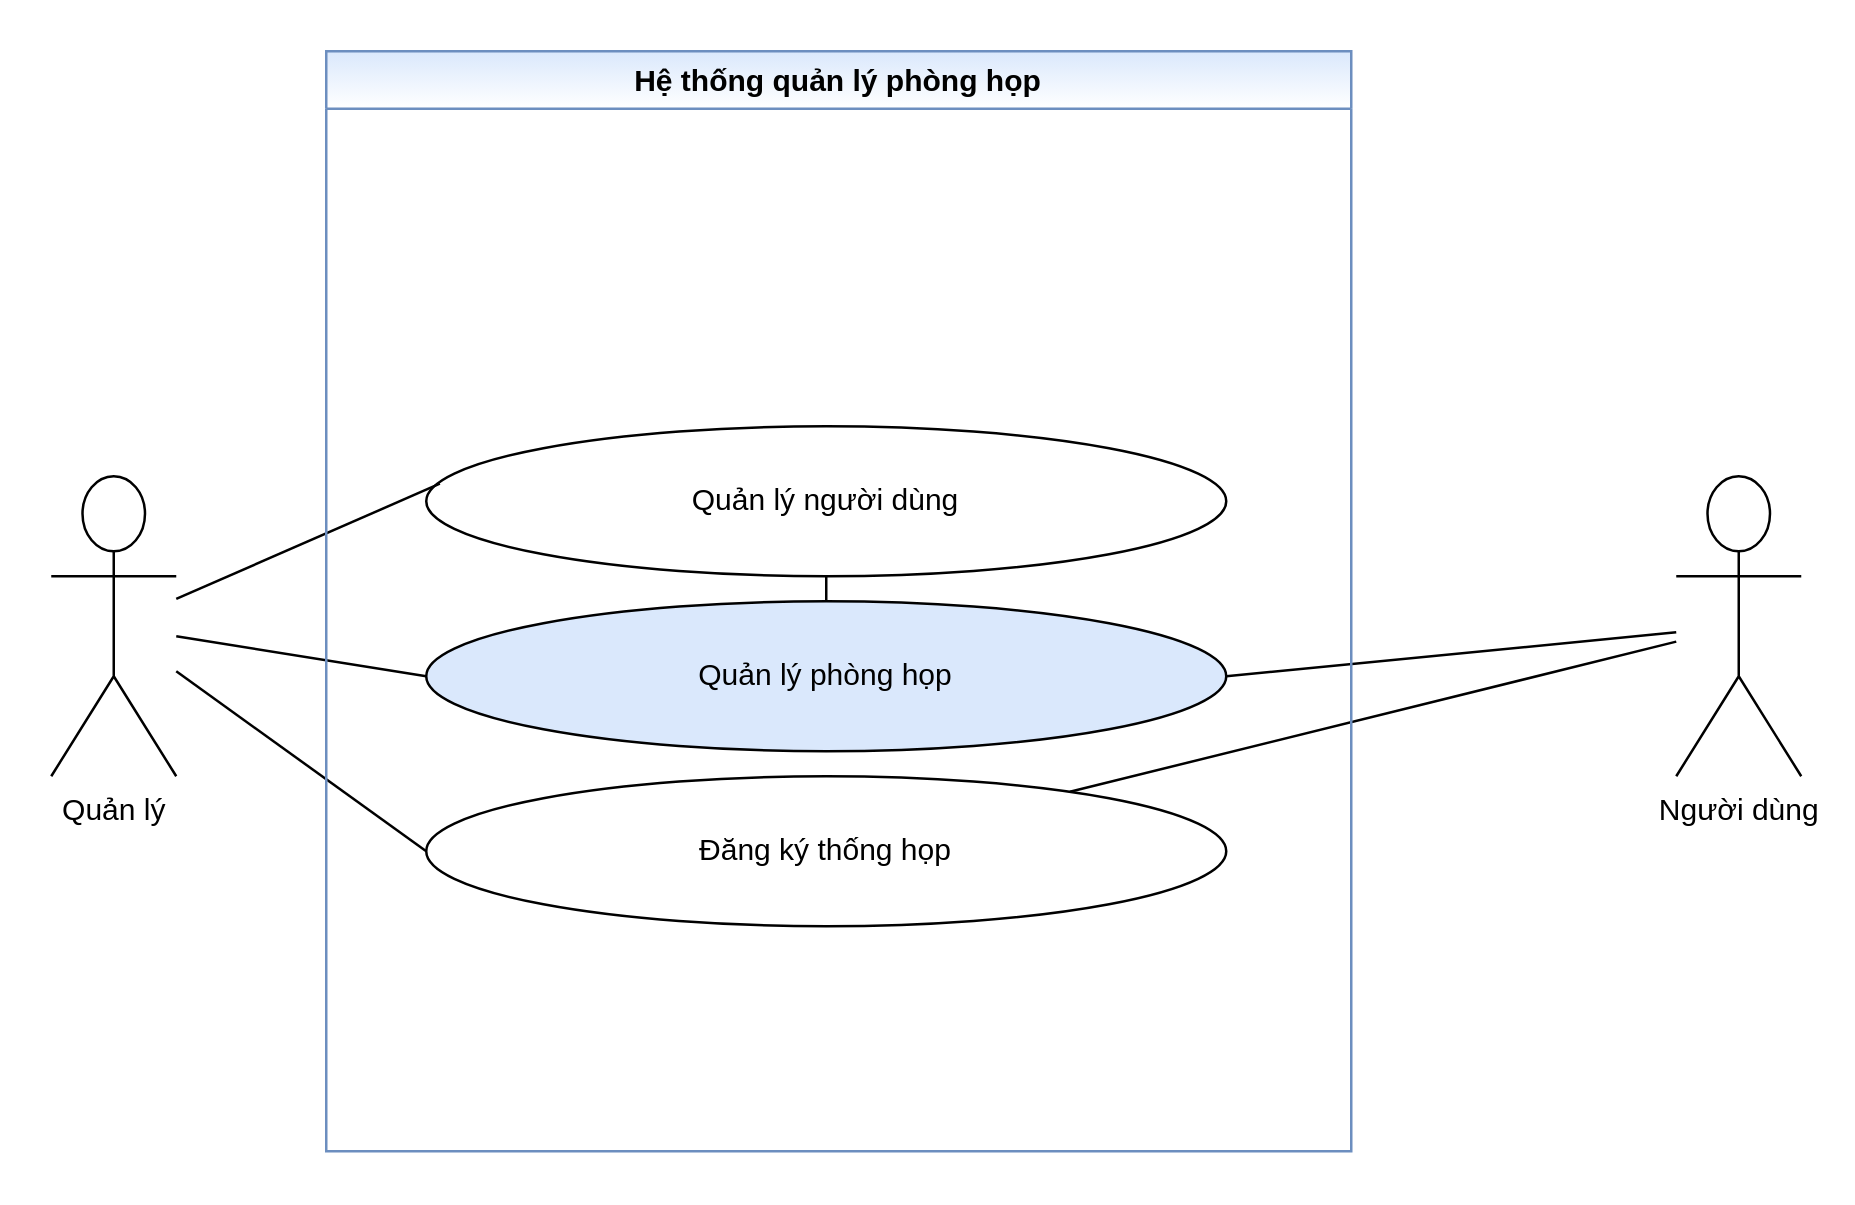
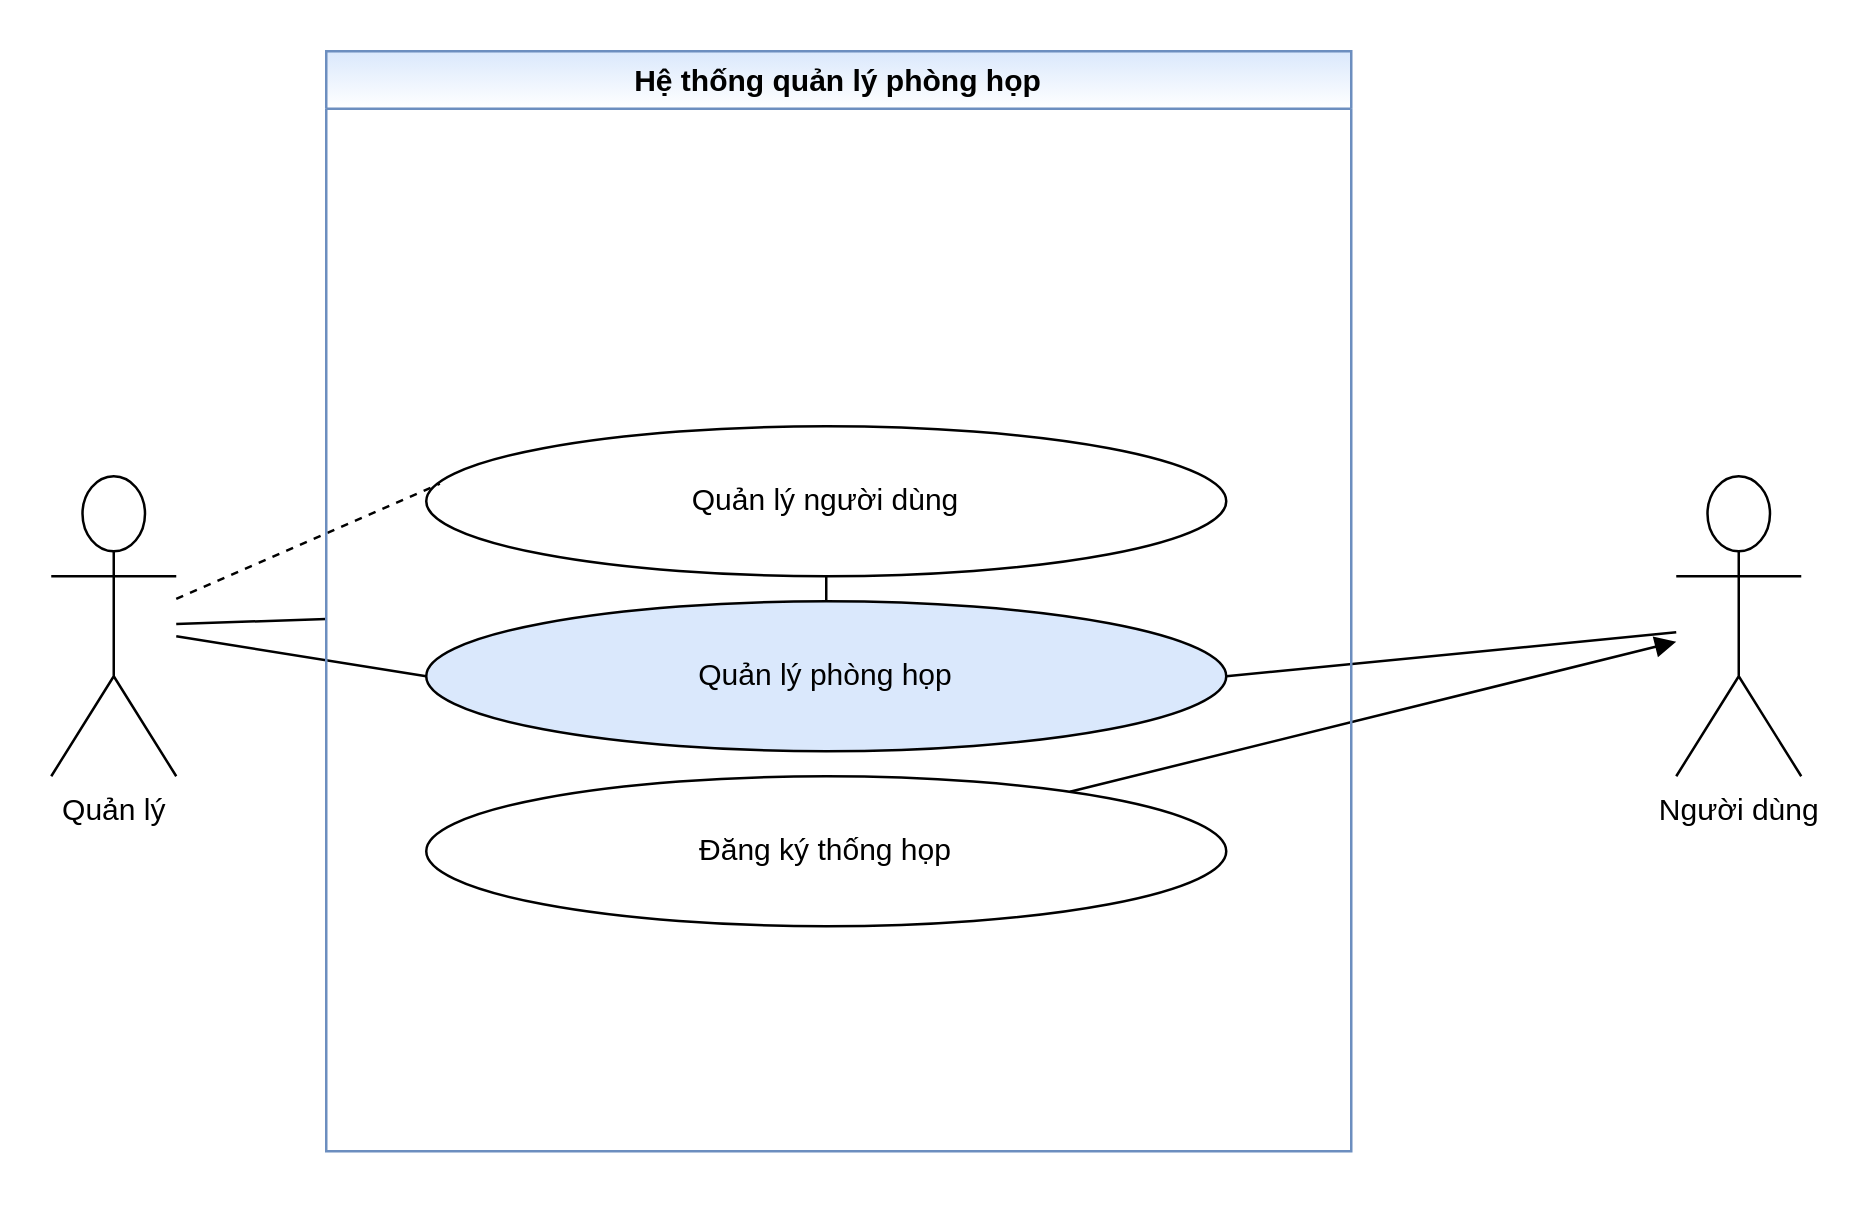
(252, 566) -> (252, 566)
(1665, 645) -> (1655, 647)
(249, 724) -> (249, 622)
